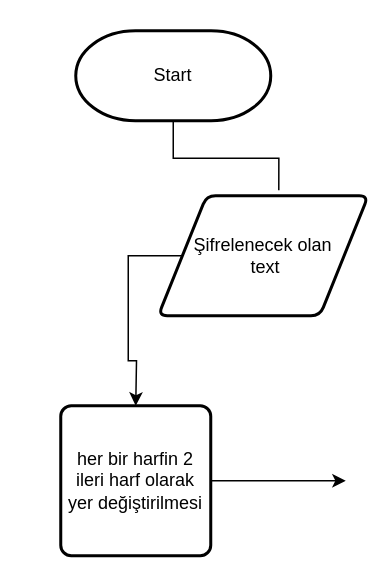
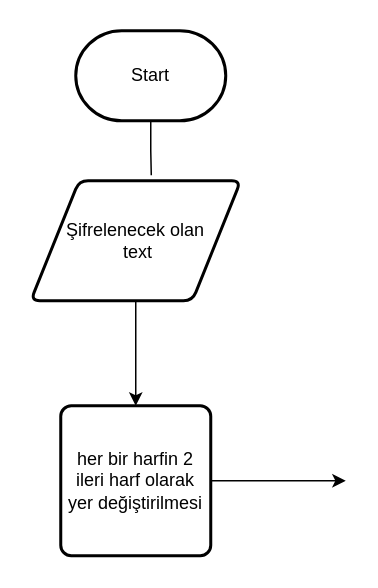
(173, 76) -> (151, 76)
(263, 256) -> (136, 241)
